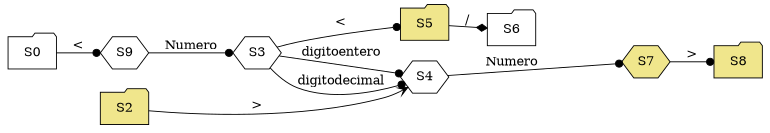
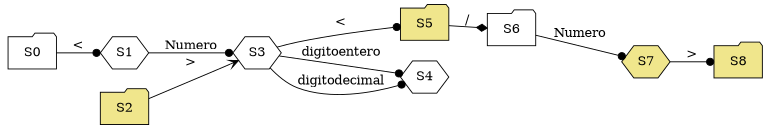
(125, 53) -> (125, 53)
(532, 70) -> (577, 45)
(276, 113) -> (190, 81)
